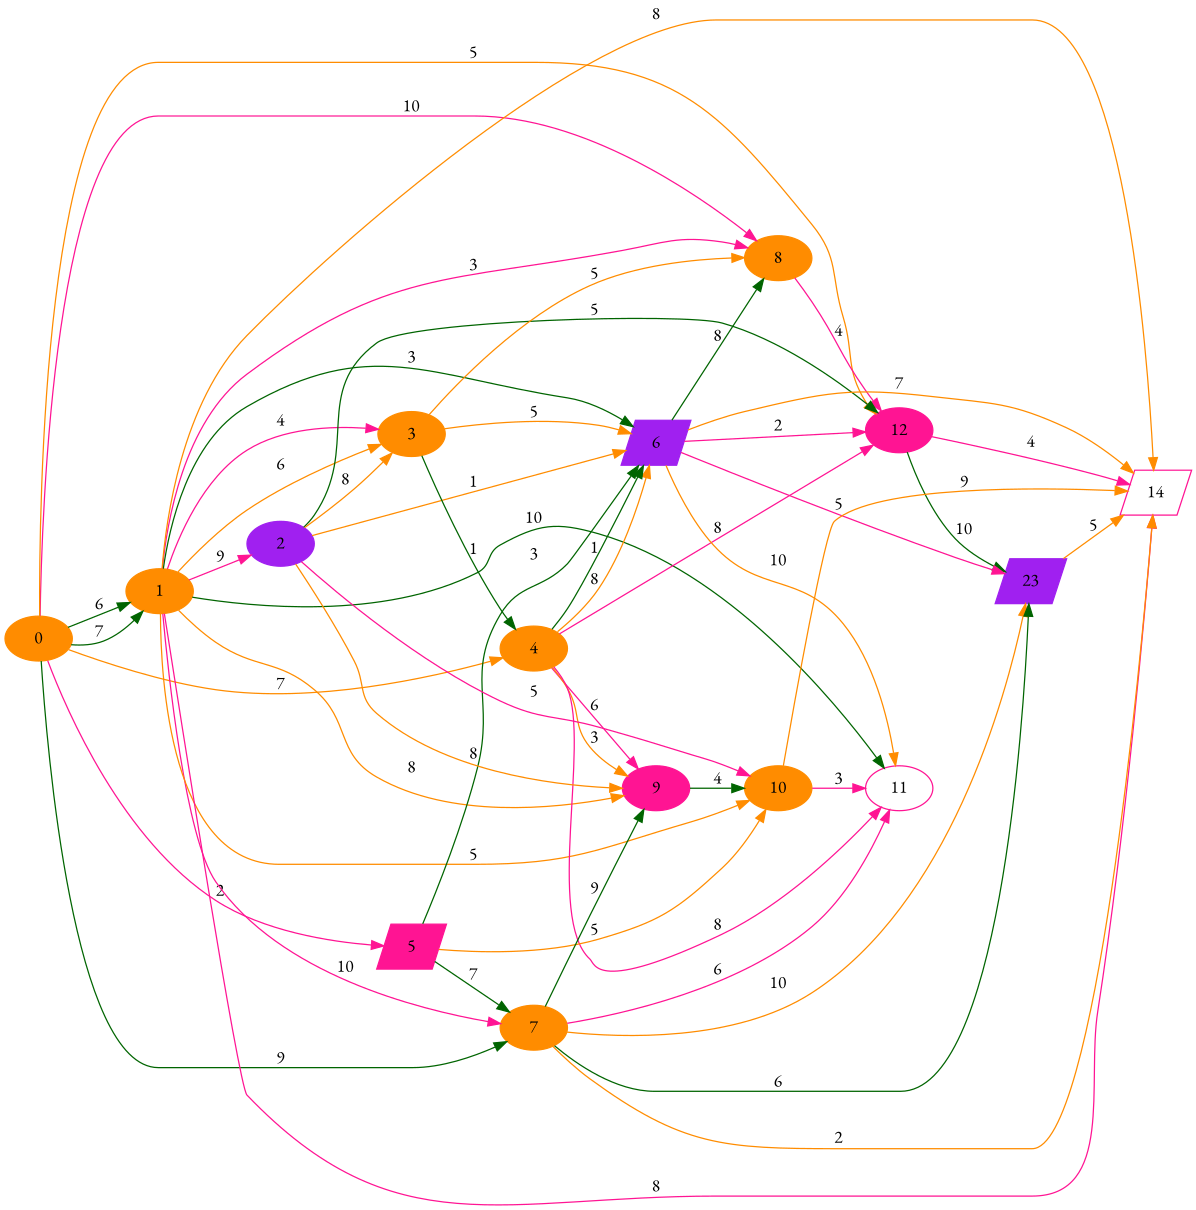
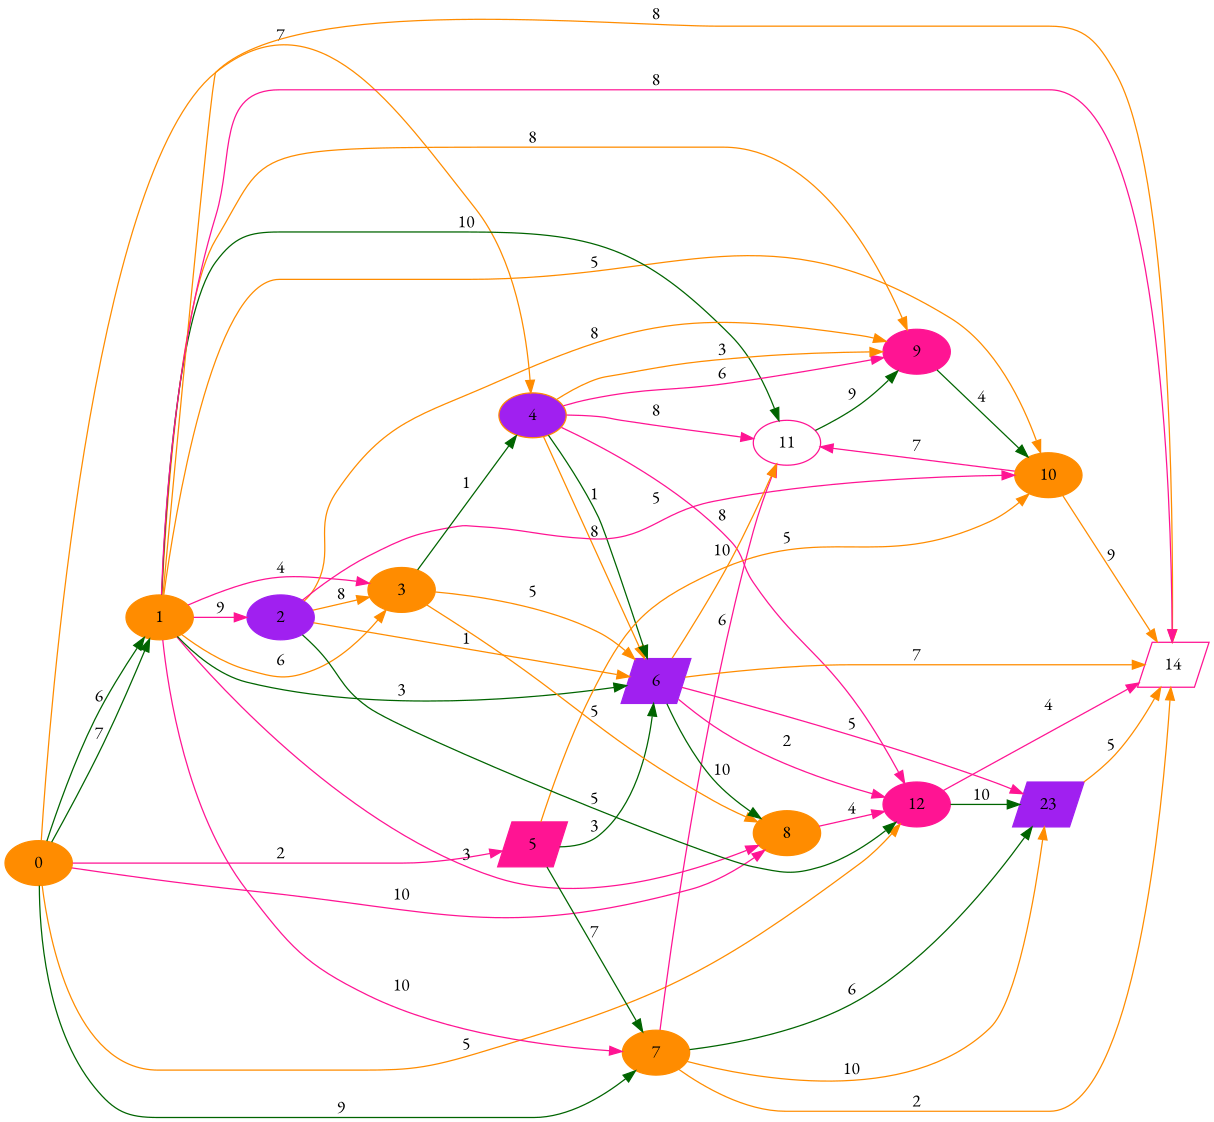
(718, 336) -> (722, 770)
(534, 649) -> (533, 415)
(839, 779) -> (917, 446)
(591, 913) -> (854, 409)
